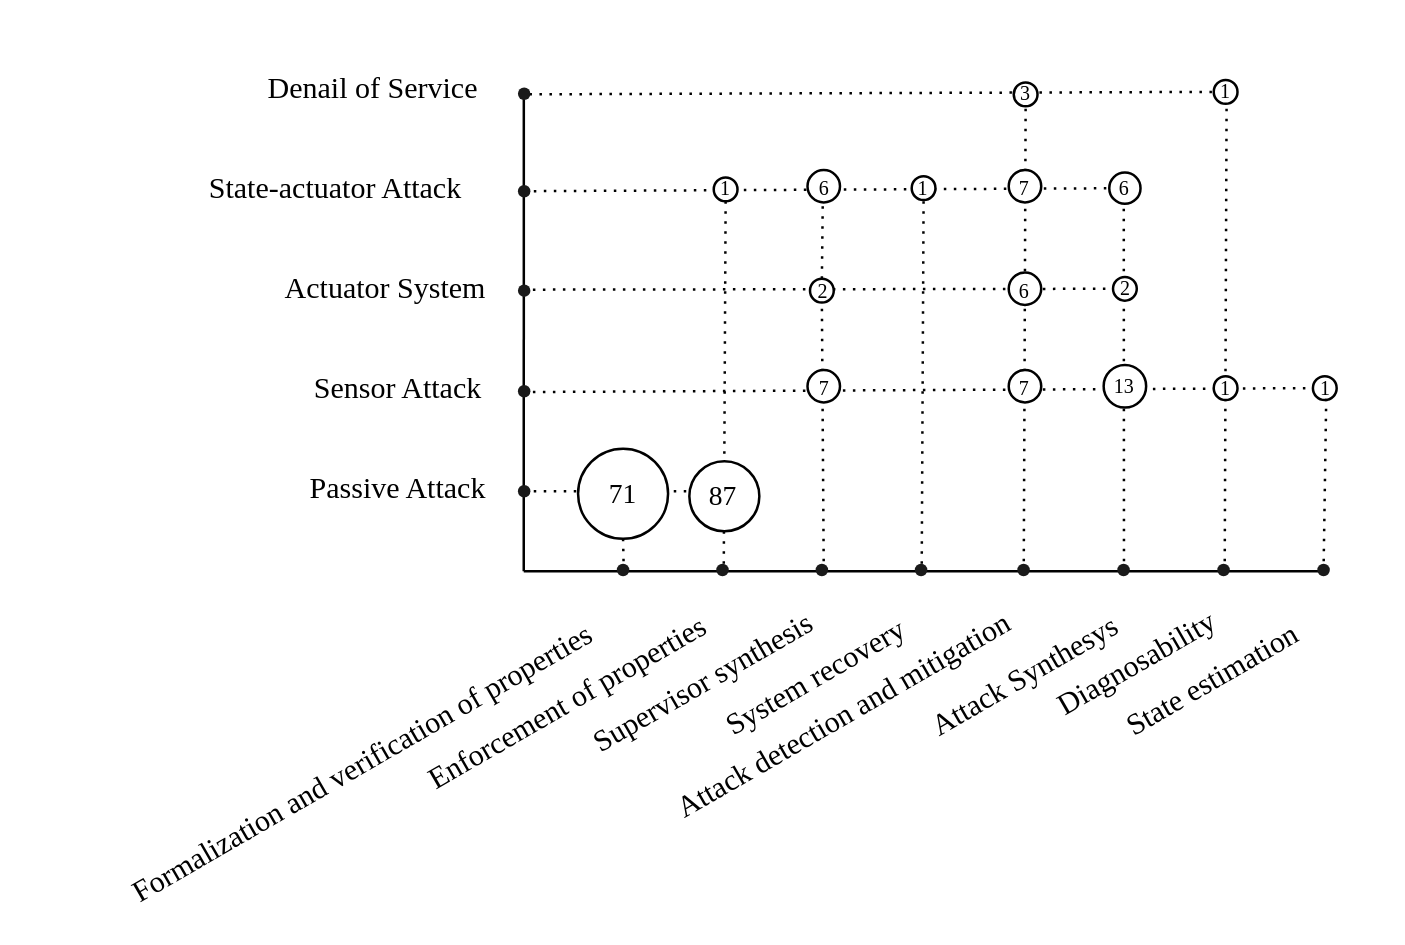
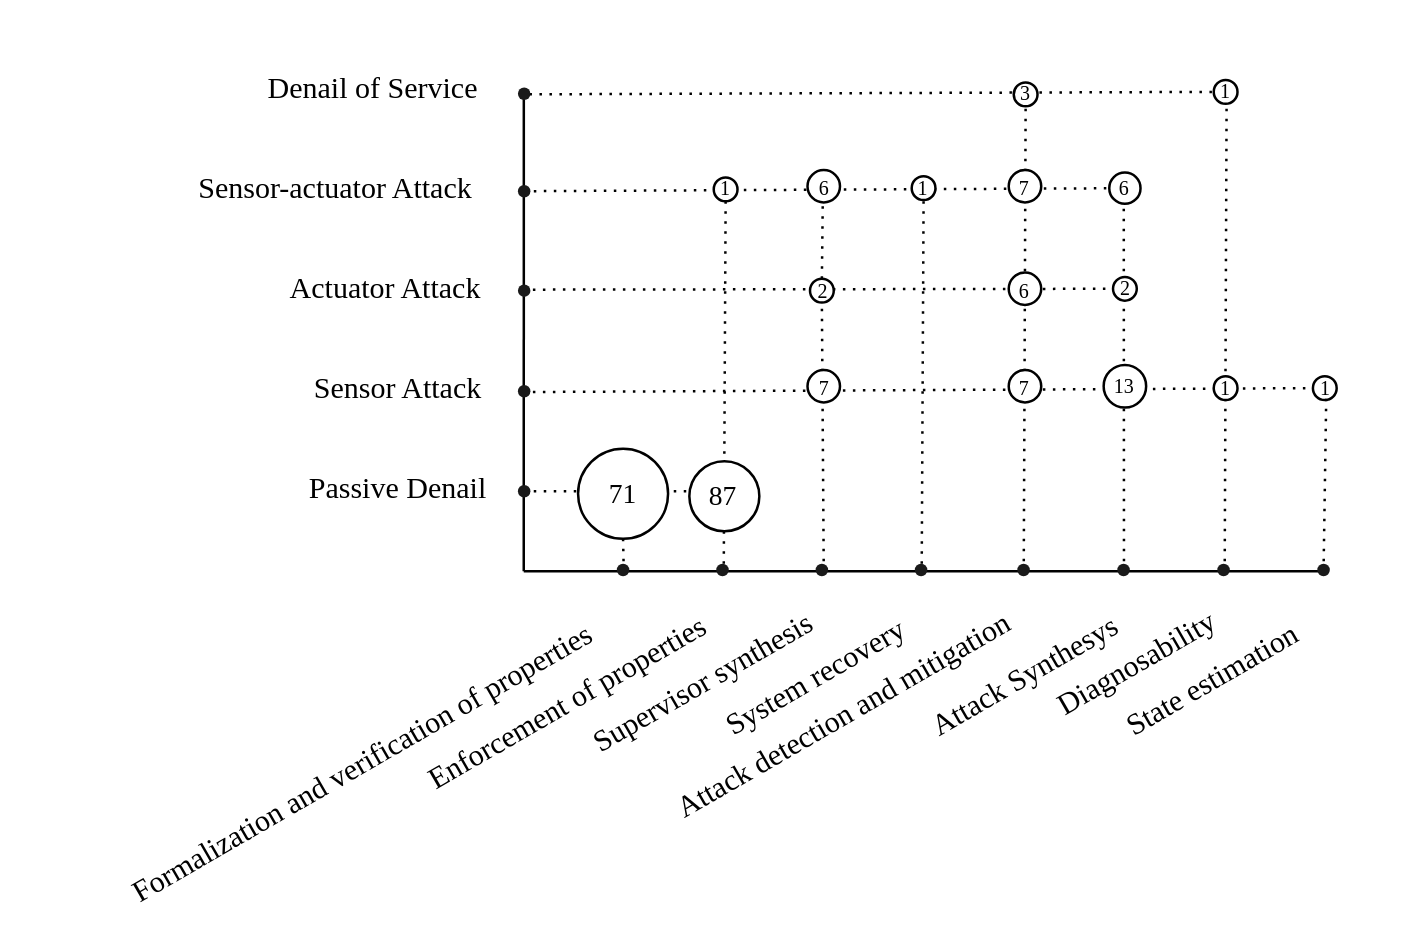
(336, 189) -> (336, 189)
(386, 289) -> (386, 289)
(399, 489) -> (399, 489)
